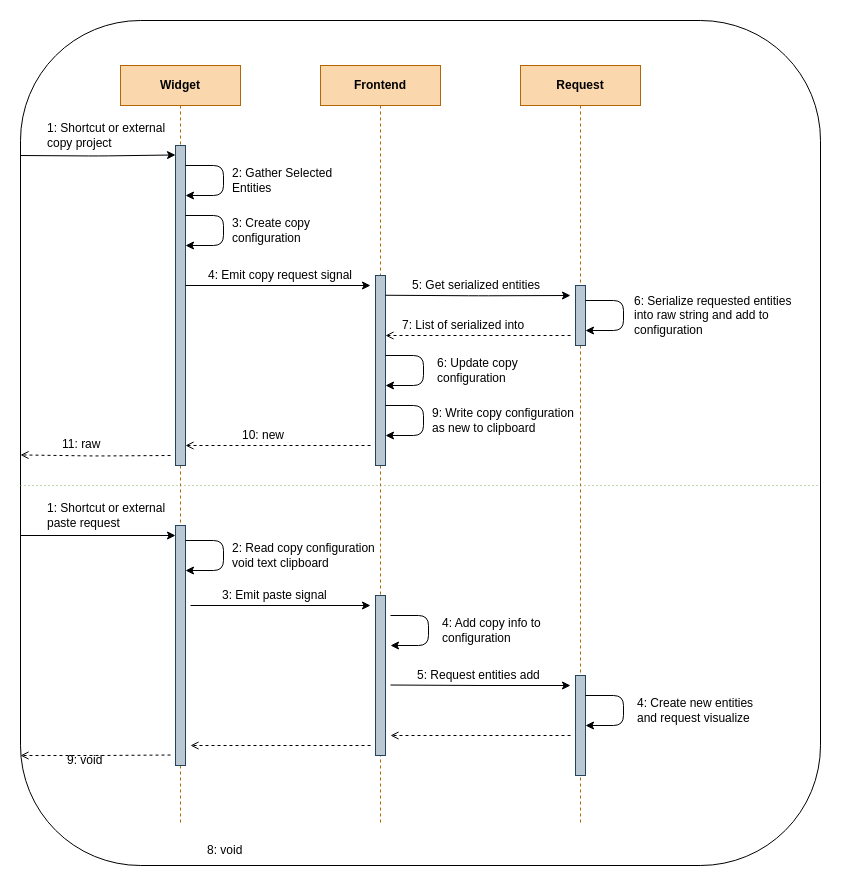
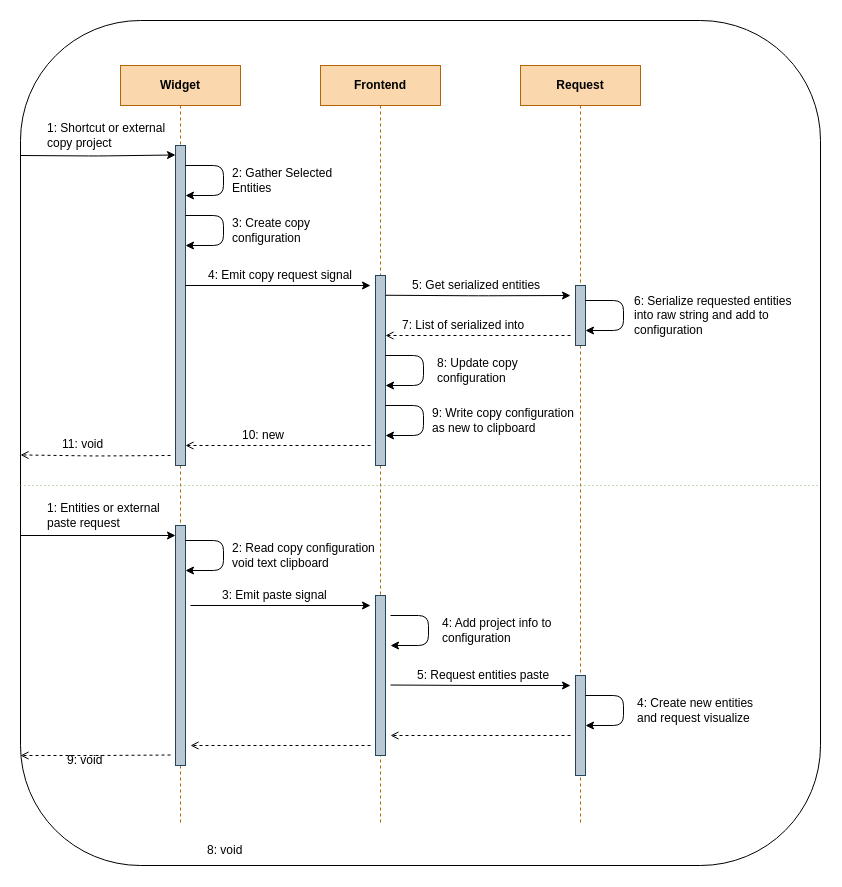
(497, 371) -> (497, 371)
(83, 445) -> (85, 445)
(109, 516) -> (109, 516)
(502, 631) -> (502, 631)
(485, 676) -> (487, 676)
